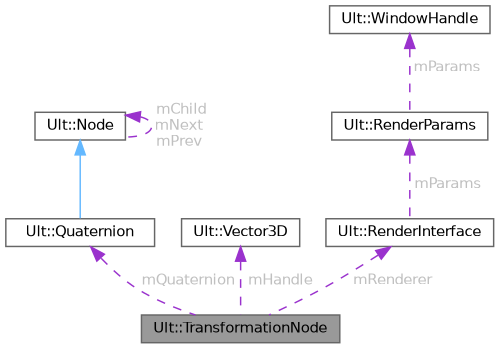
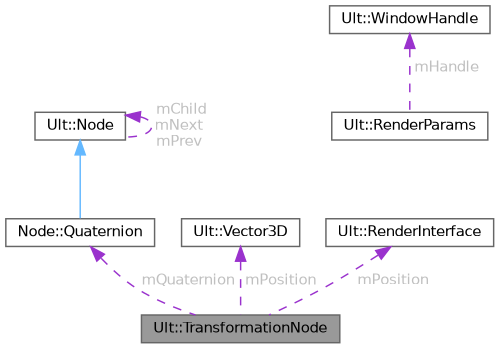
(445, 68) -> (445, 68)
(410, 187) -> none
(80, 233) -> (80, 233)
(279, 281) -> (279, 281)
(391, 281) -> (391, 281)
